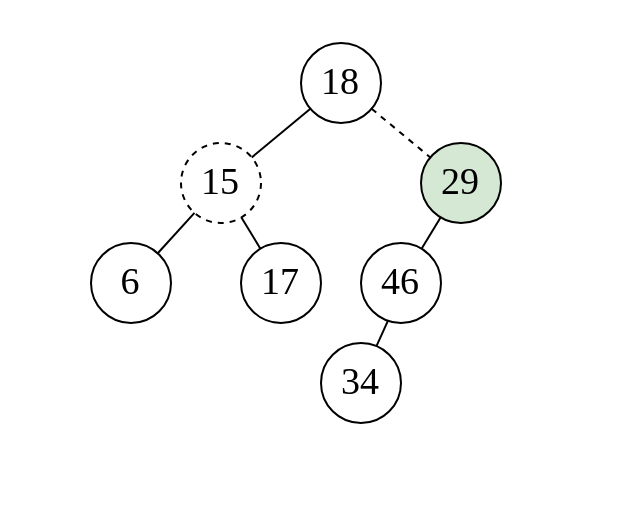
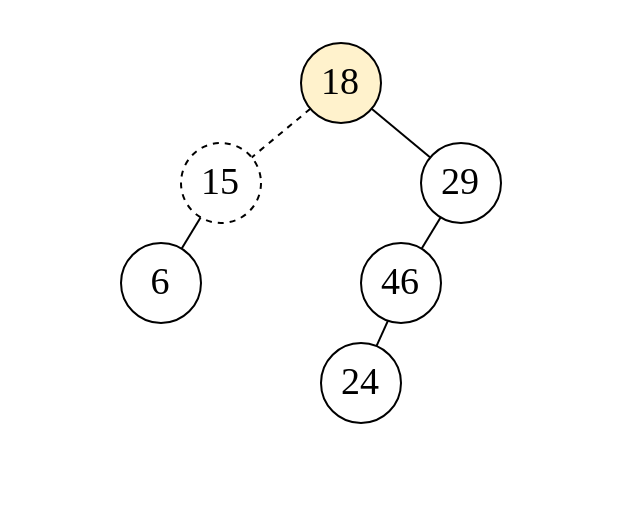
(341, 83) -> (341, 83)
(281, 133) -> (281, 133)
(401, 133) -> (401, 133)
(461, 183) -> (461, 183)
(251, 233) -> none
(131, 283) -> (161, 283)
(281, 283) -> none
(361, 383) -> (361, 383)
